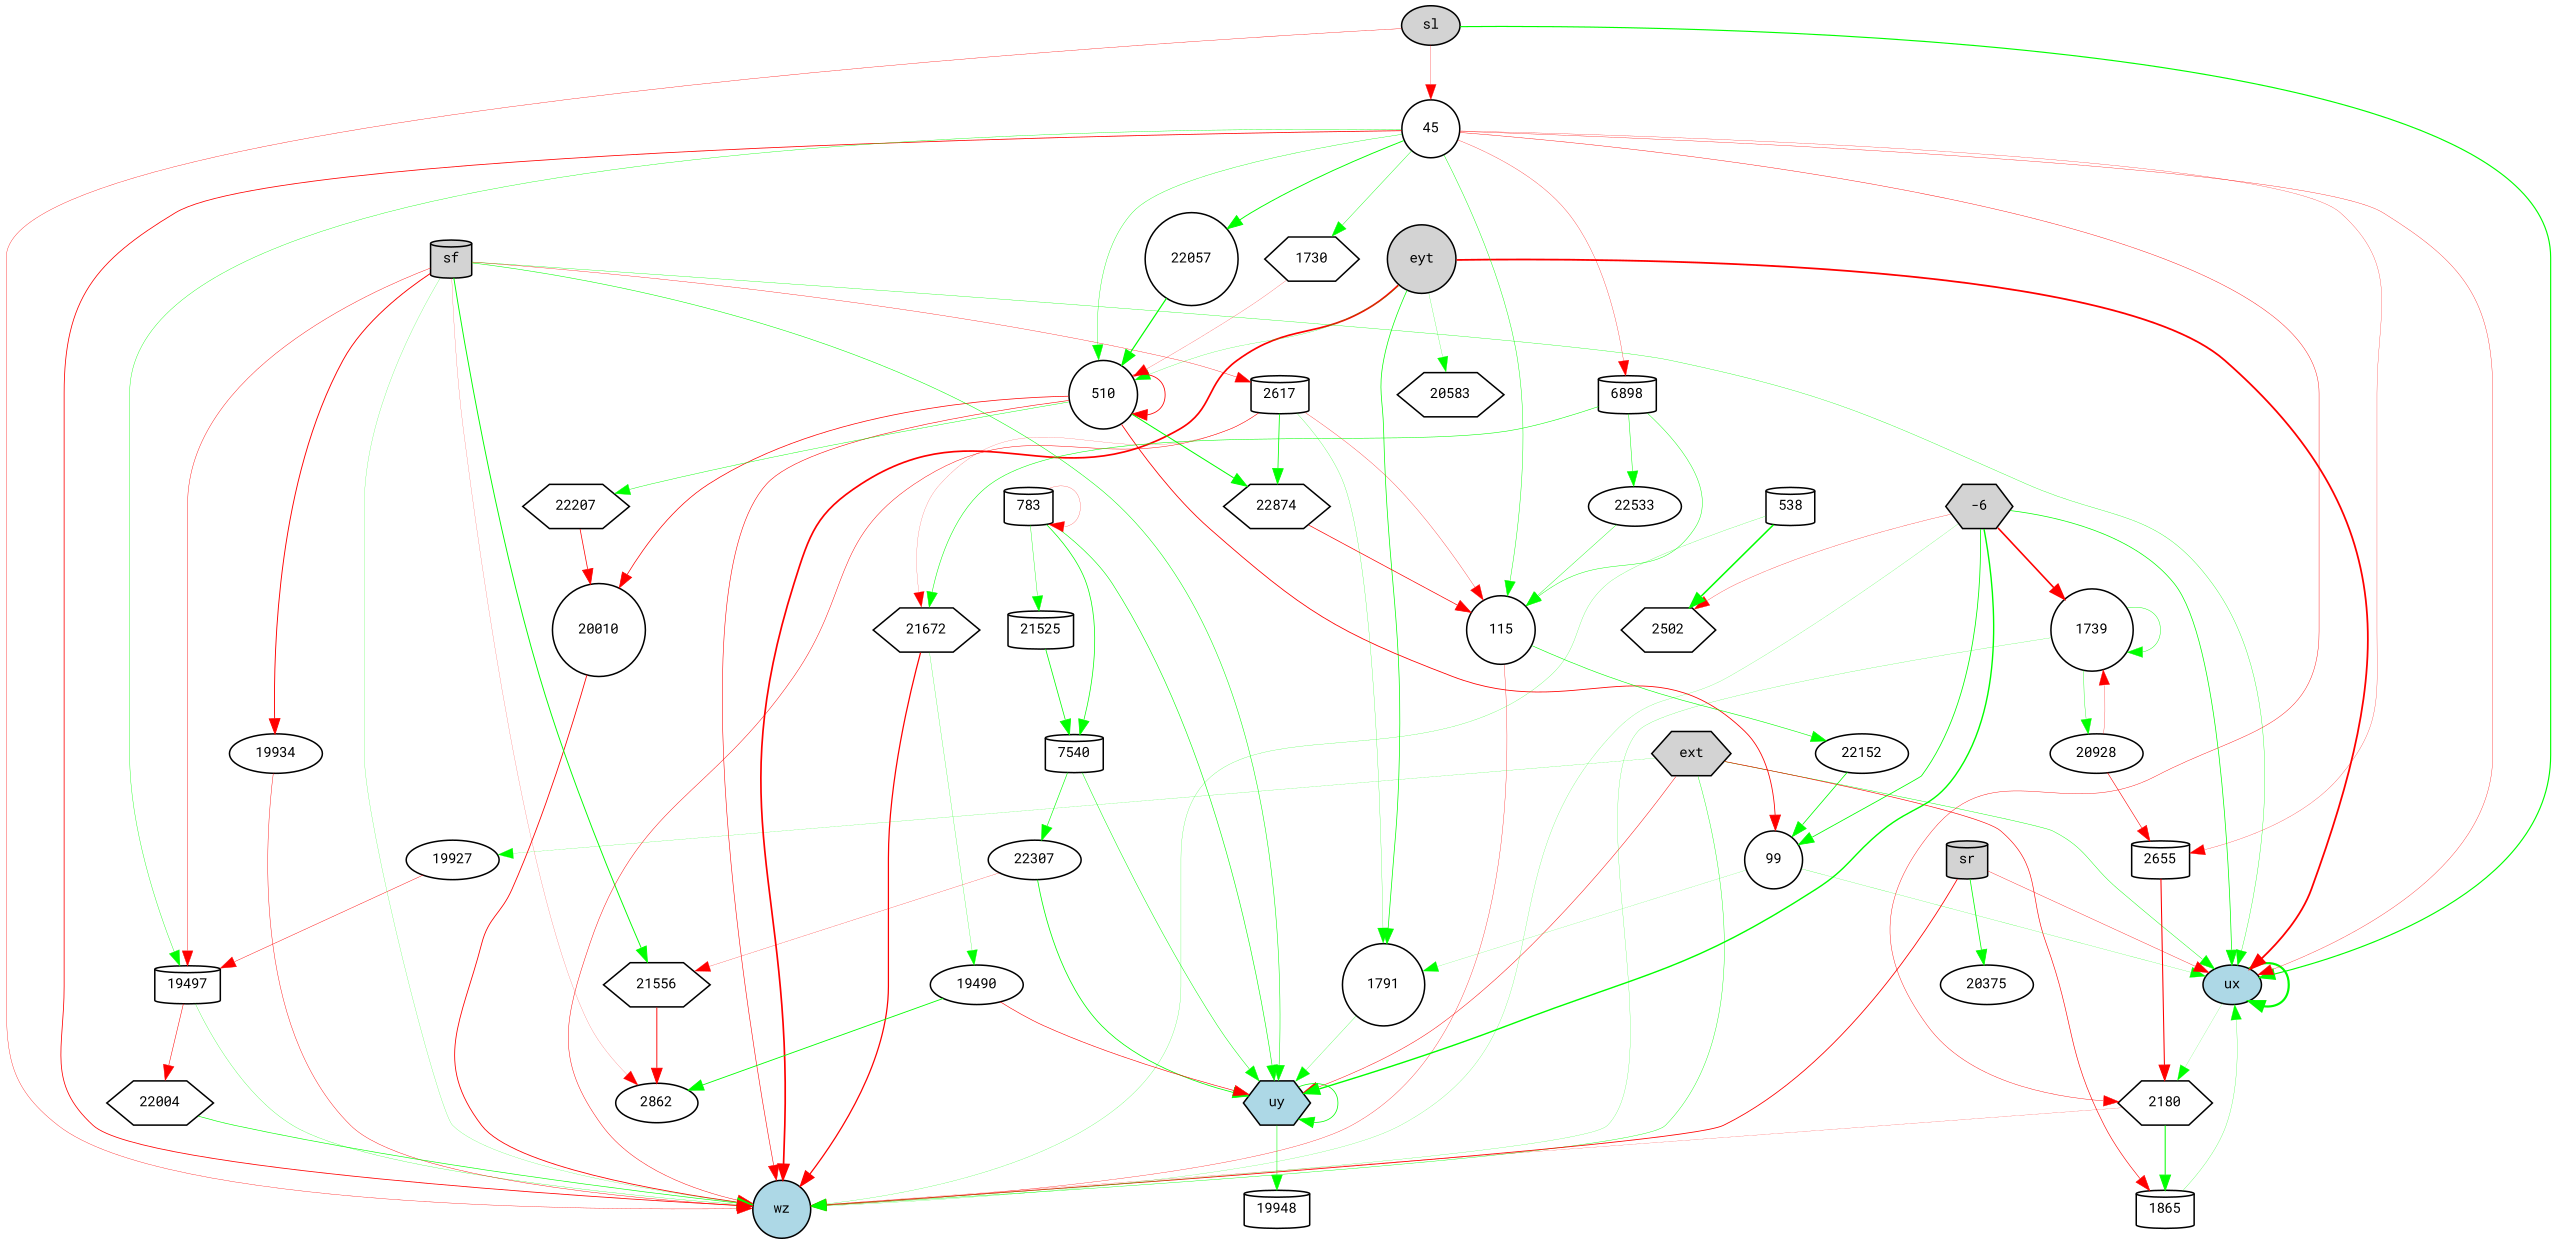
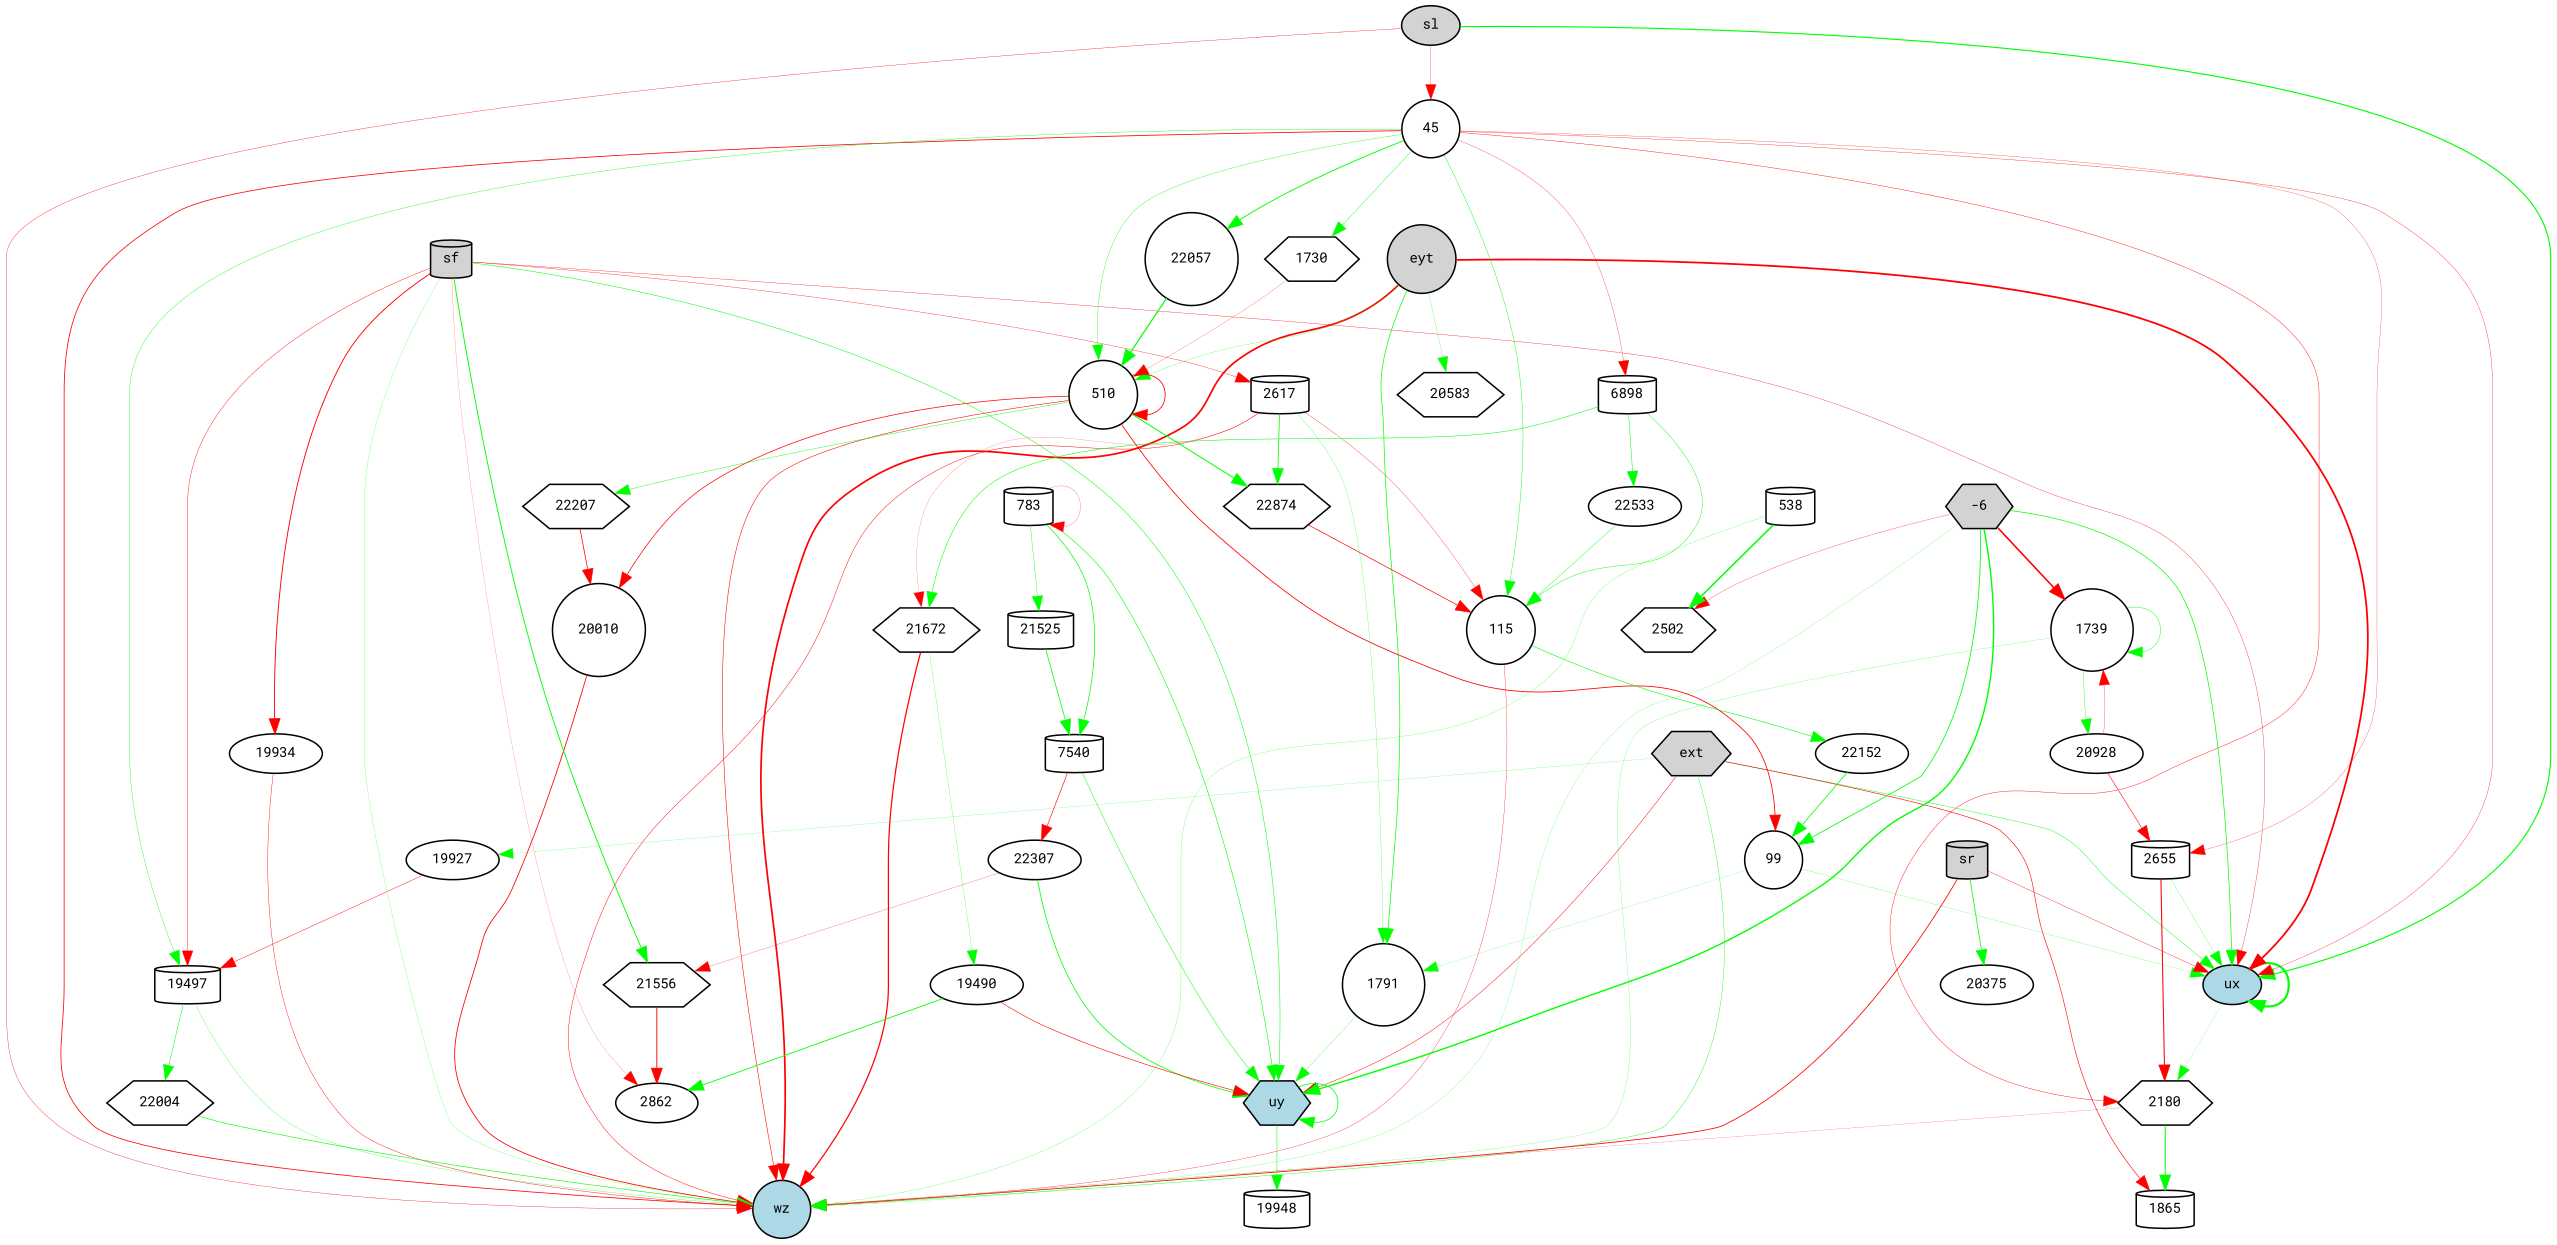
(1556, 346) -> (1556, 346)
(1058, 798) -> (1058, 798)
(176, 1034) -> (176, 1034)
(2230, 1112) -> (2193, 916)
